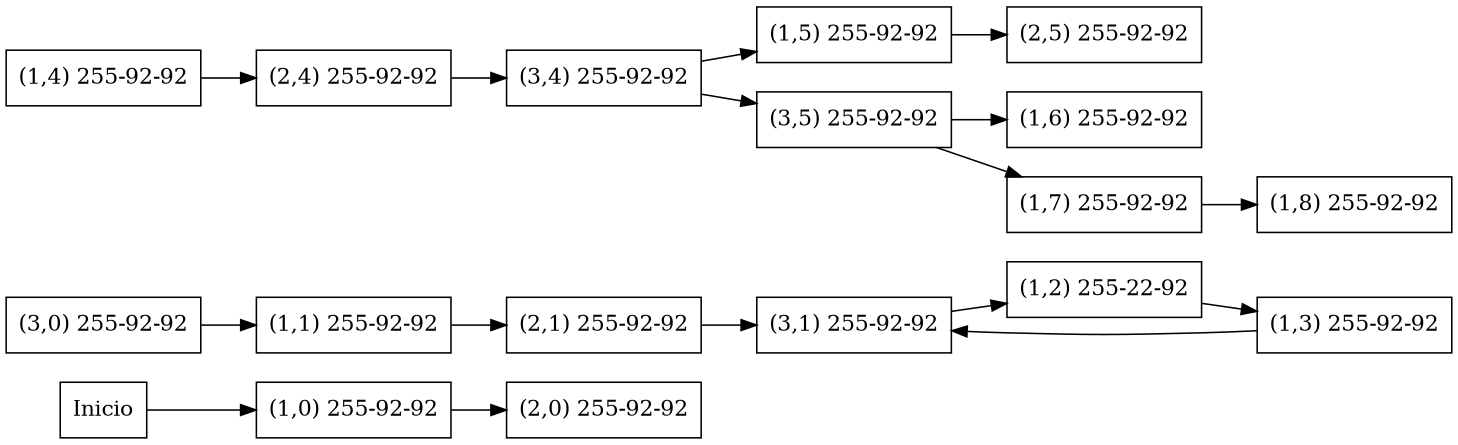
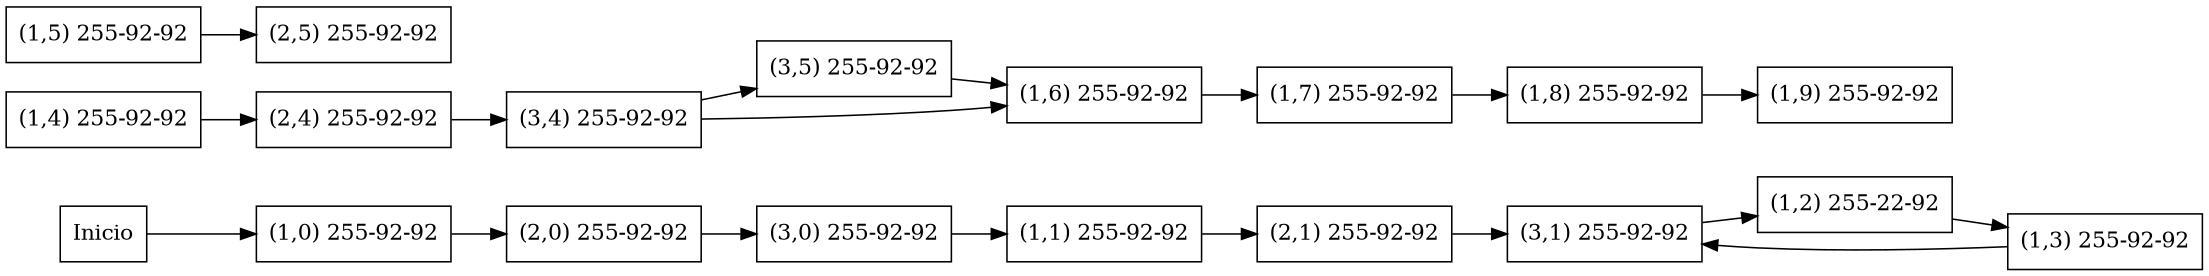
(721, 58) -> (847, 116)
none -> (1855, 95)
(972, 160) -> (1222, 95)
none -> (721, 234)
